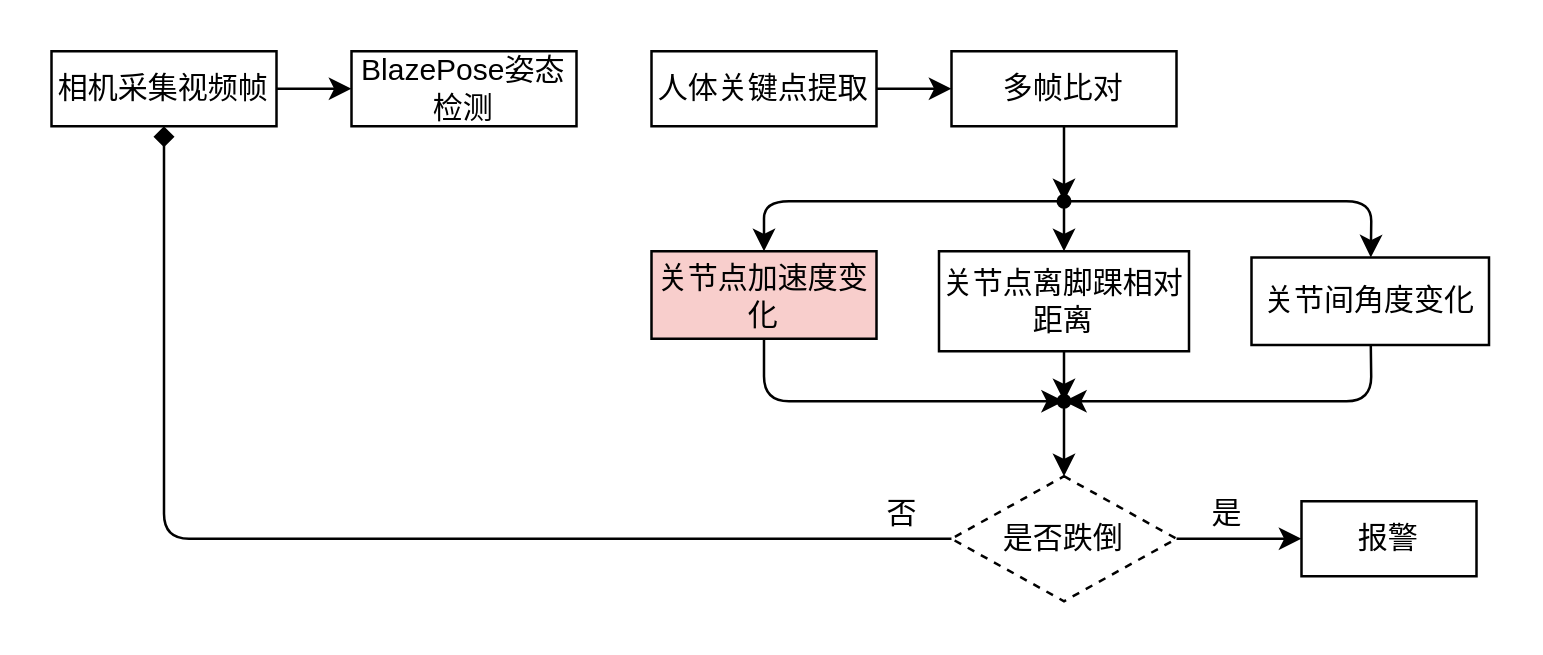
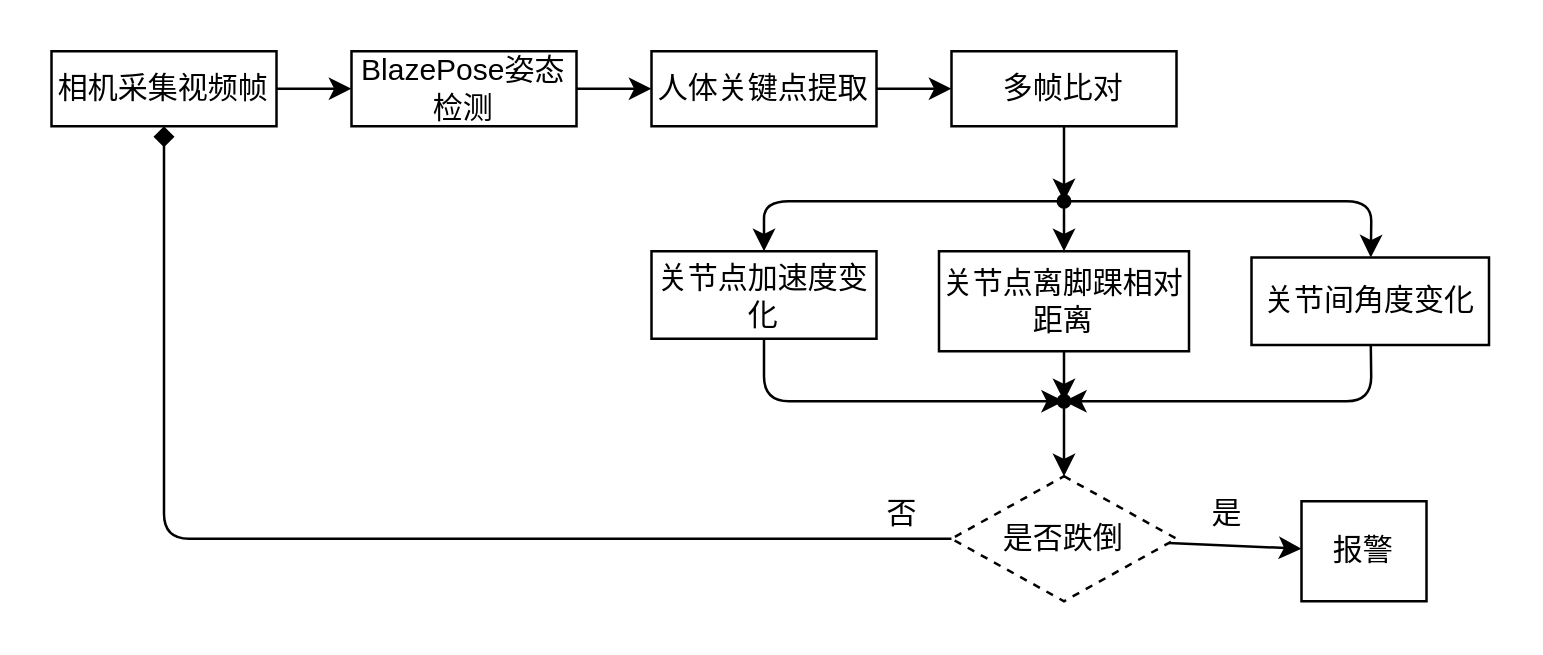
none -> (605, 89)
(764, 295) -> (764, 295)
(1389, 539) -> (1364, 551)
